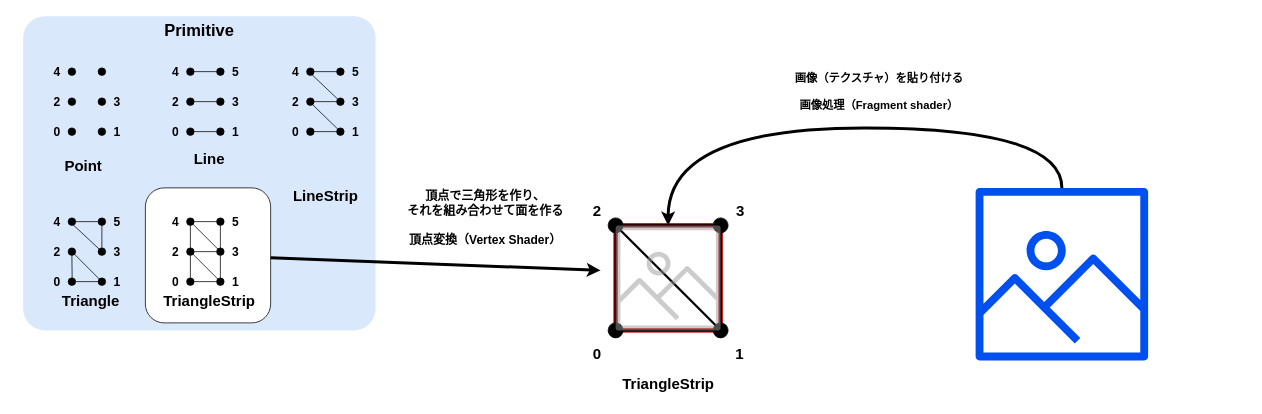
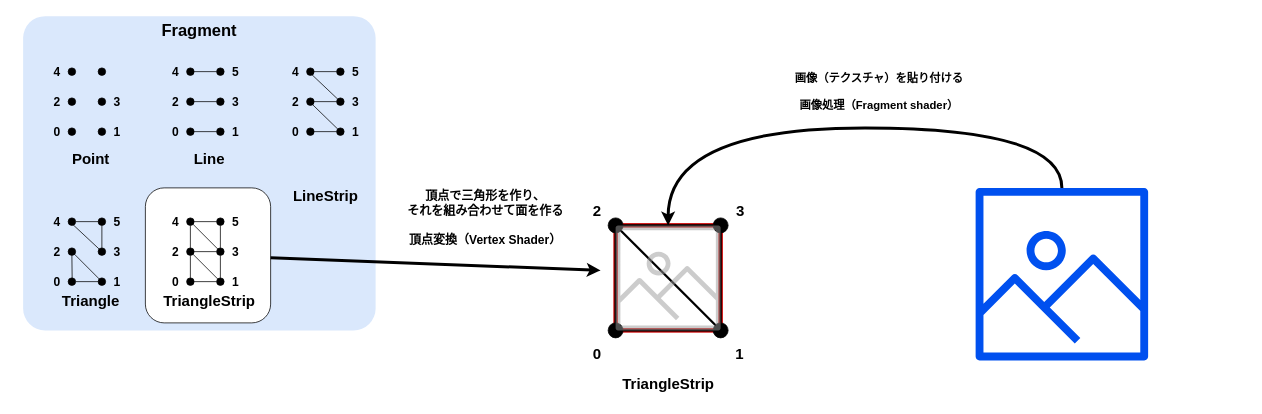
(199, 31) -> (199, 31)
(83, 165) -> (90, 158)
